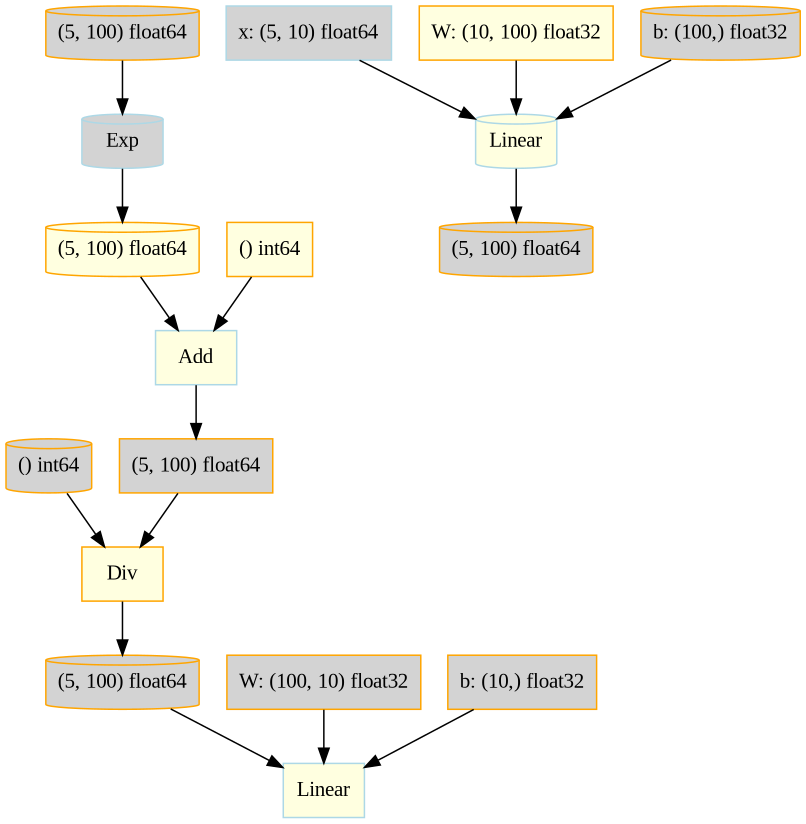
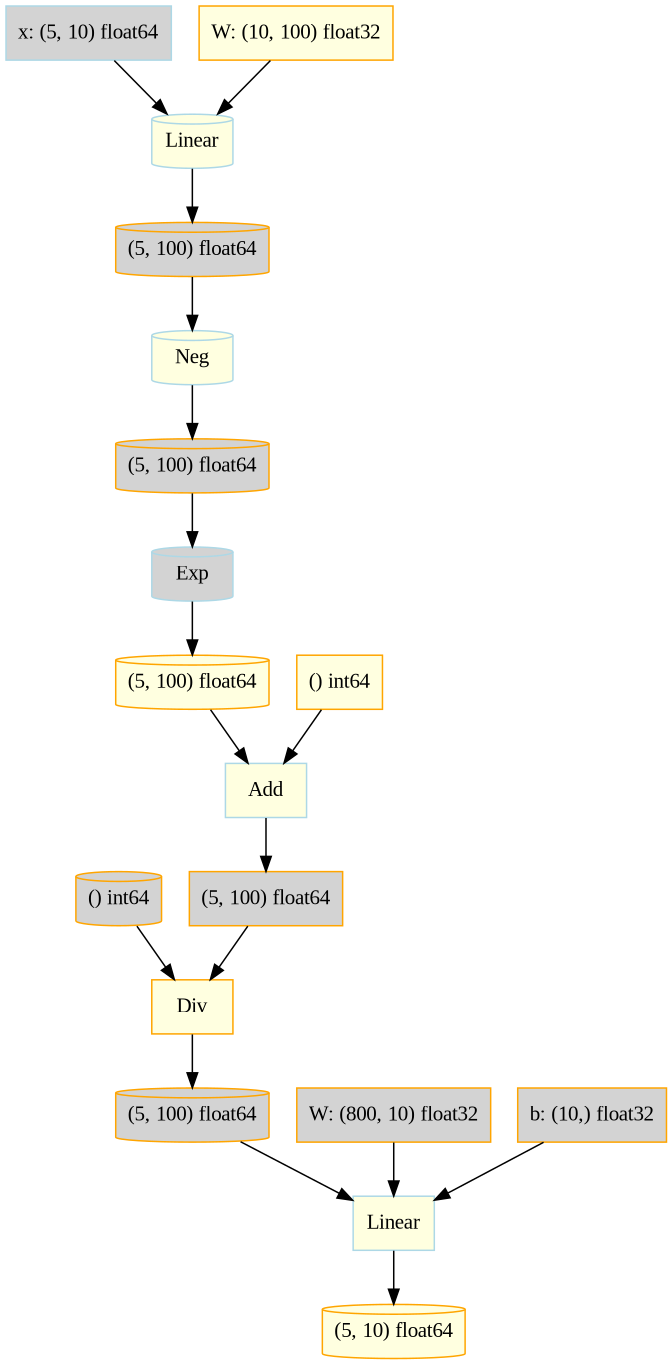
(721, 33) -> none
none -> (192, 358)
(324, 682) -> (394, 1115)
none -> (394, 1331)
